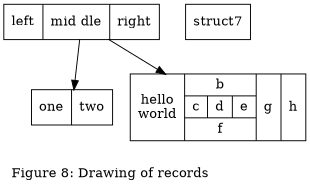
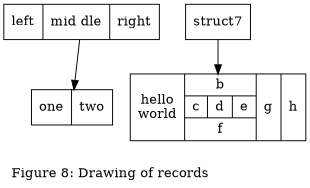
(133, 54) -> (218, 52)
